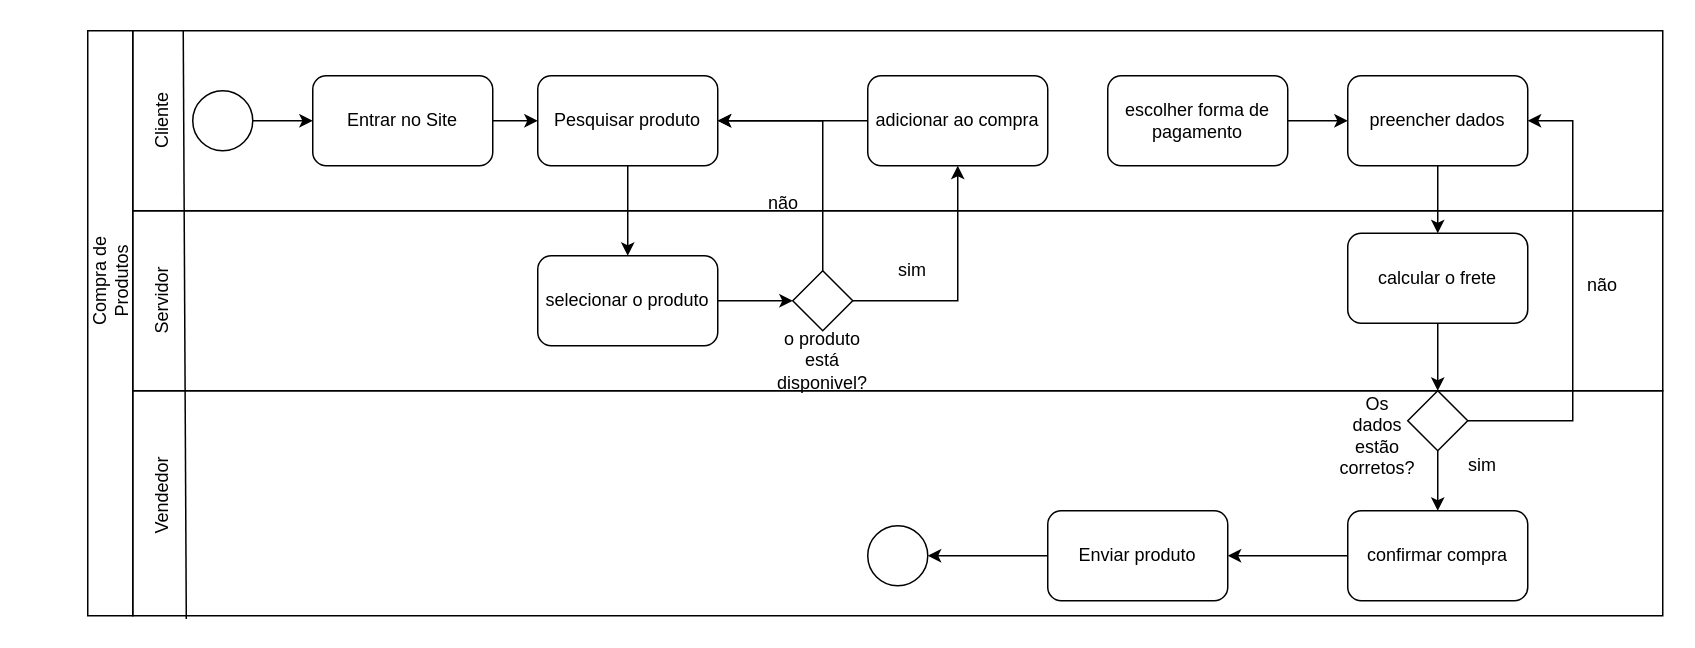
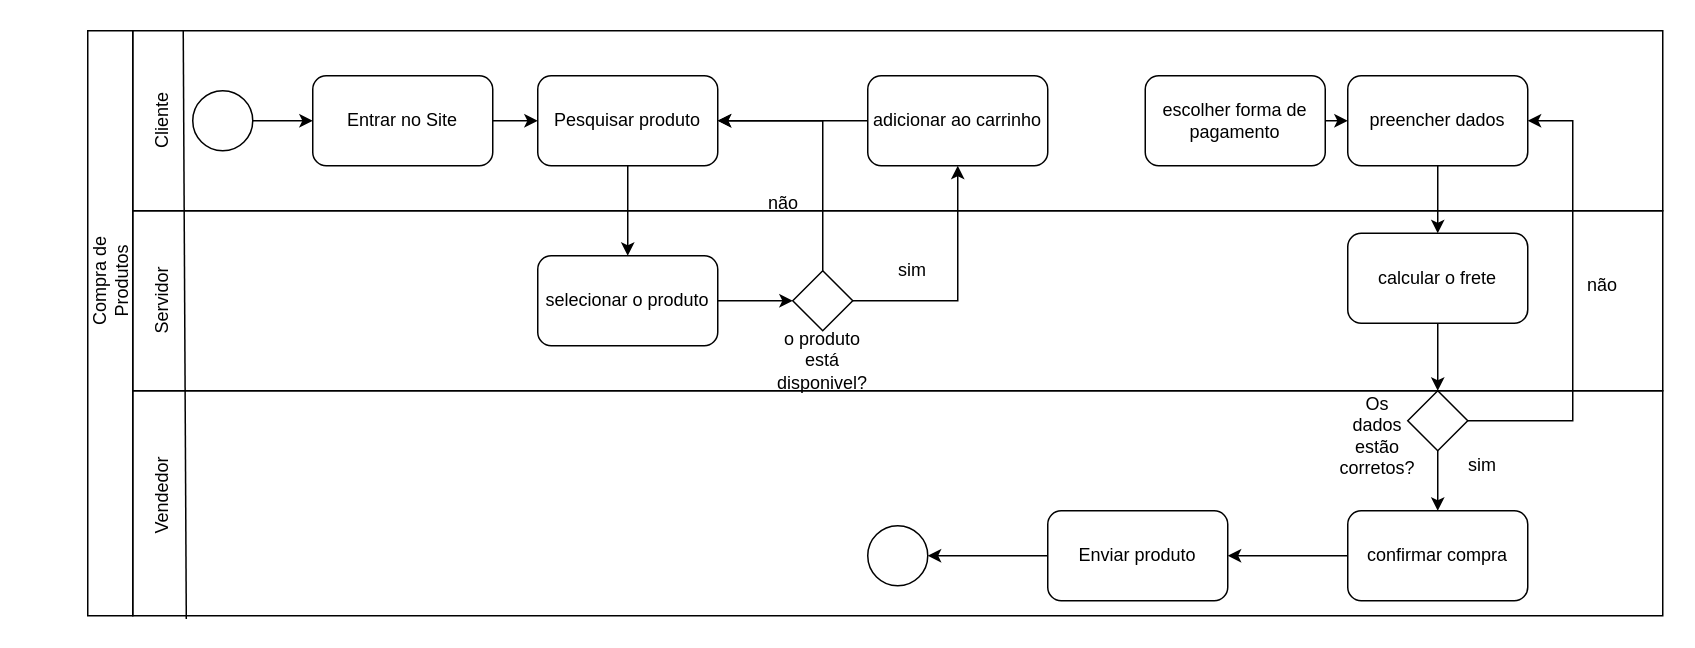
(958, 121) -> (958, 121)
(1198, 121) -> (1235, 121)
